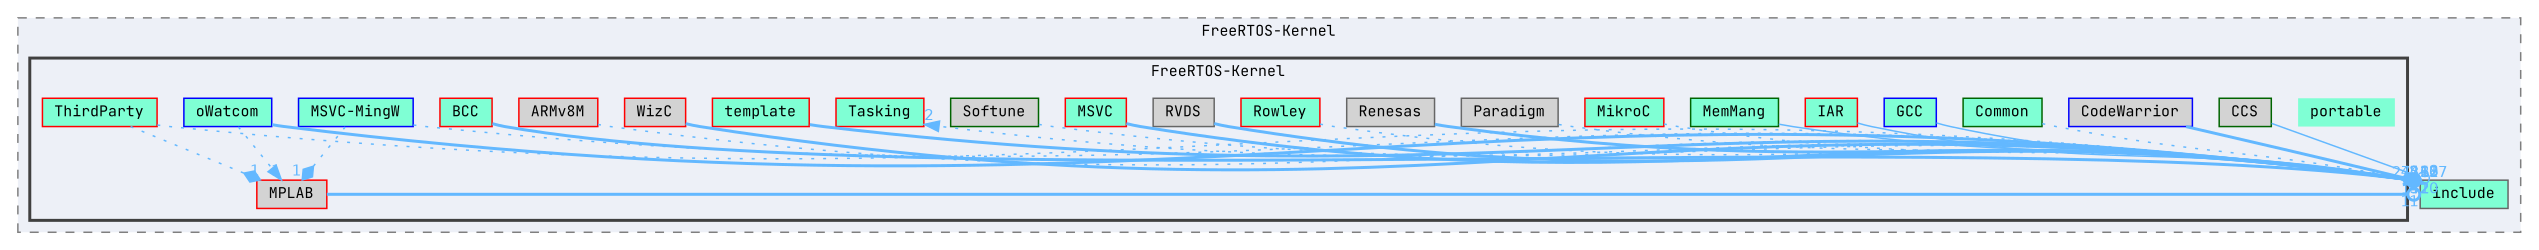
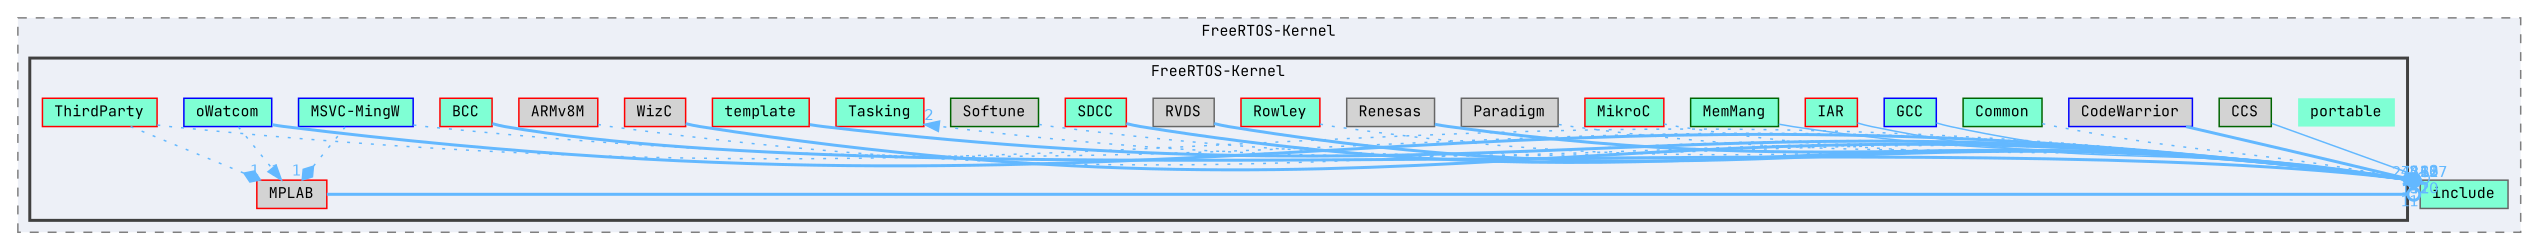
(1096, 112) -> (1096, 112)
